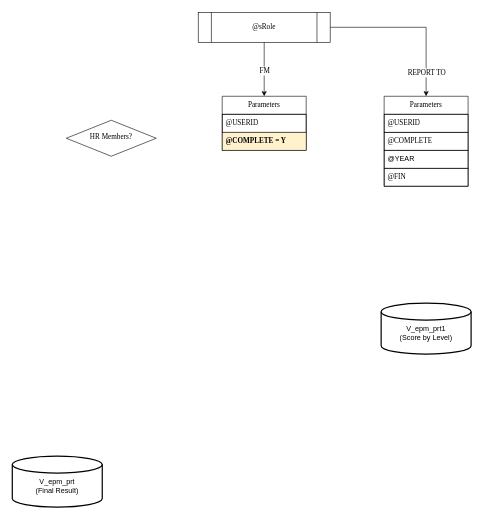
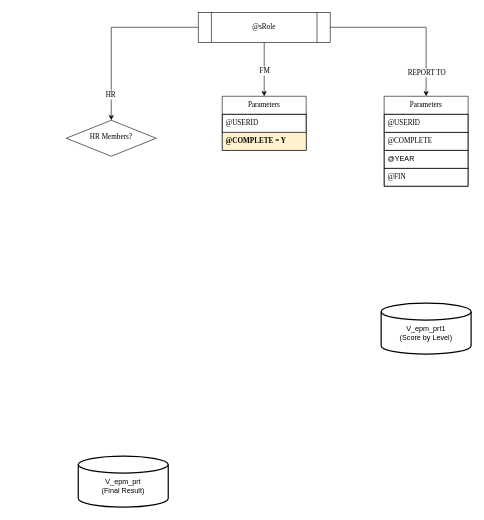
none -> (111, 93)
(57, 482) -> (123, 482)
